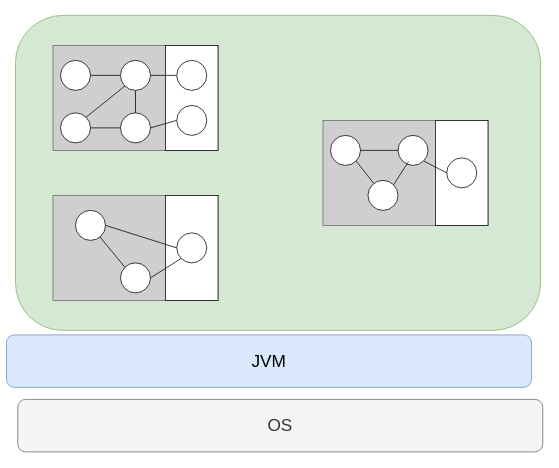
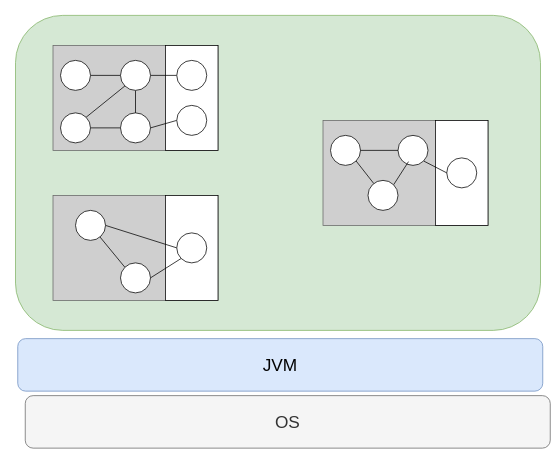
(269, 361) -> (280, 365)
(280, 426) -> (288, 422)
